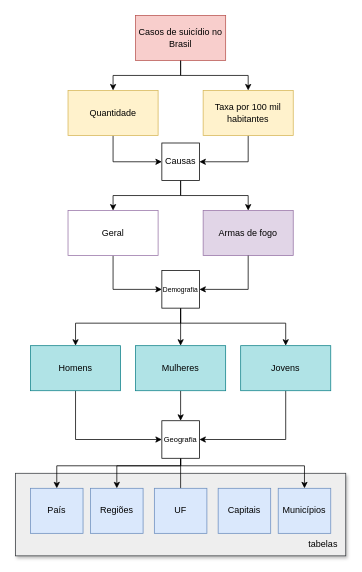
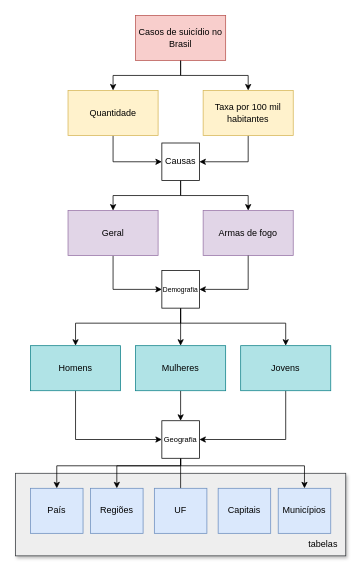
(113, 233) -> (113, 233)
